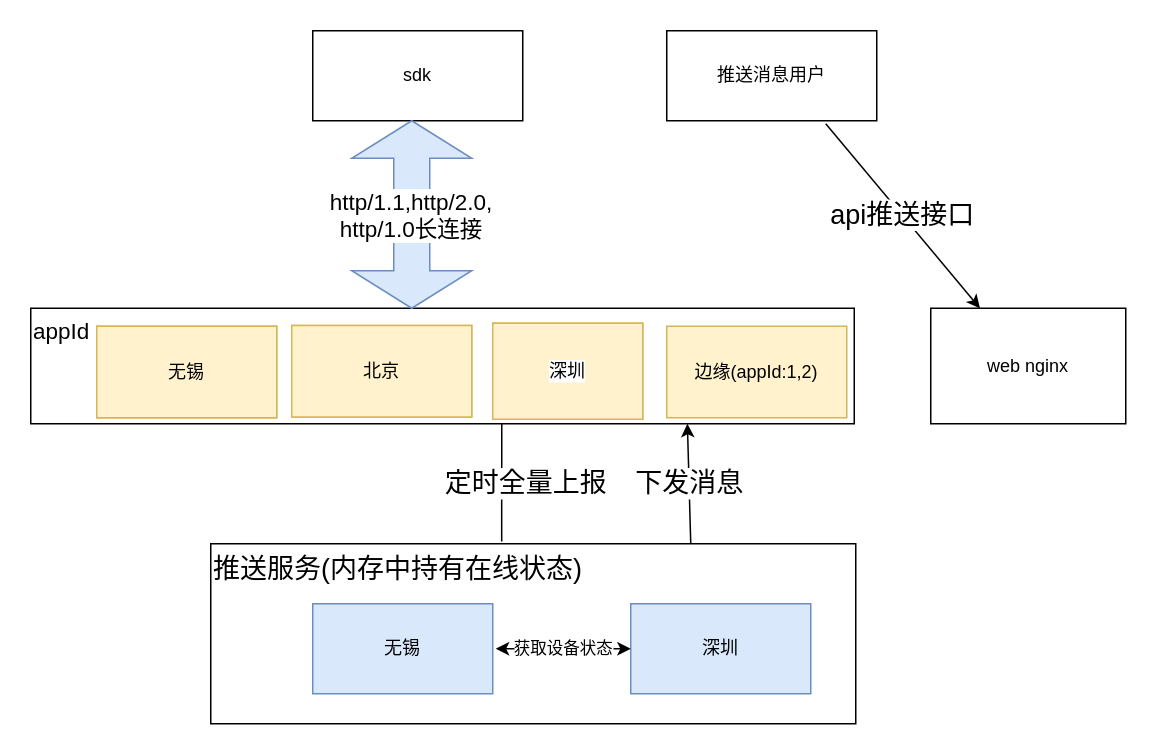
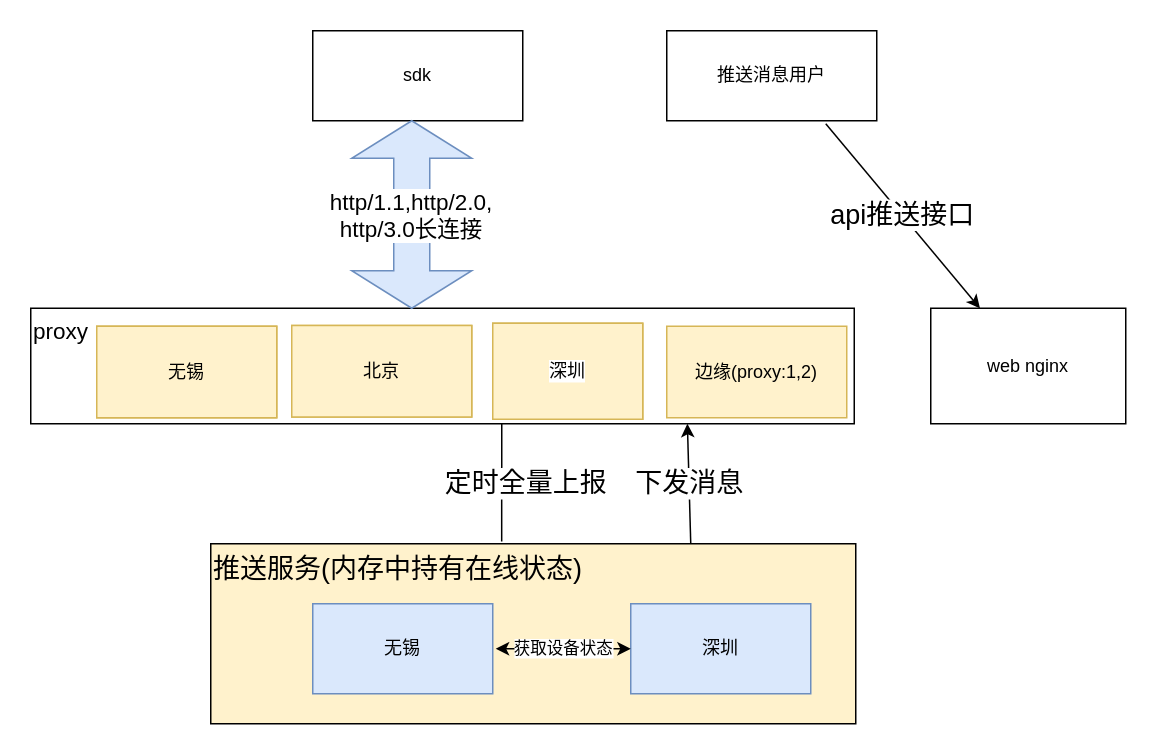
(412, 215) -> (412, 215)
(59, 330) -> (59, 330)
(757, 373) -> (757, 373)
(533, 634) -> (533, 634)
